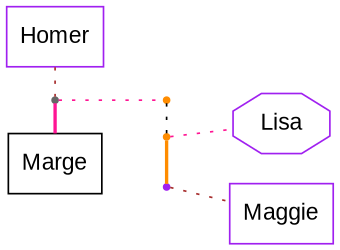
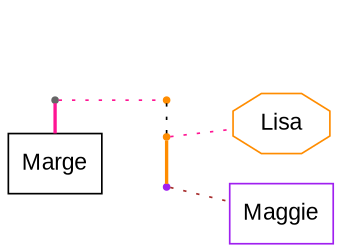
(55, 37) -> none
(281, 124) -> (281, 124)
